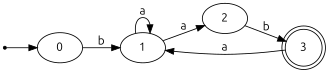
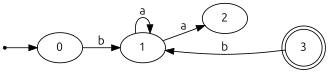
(262, 32) -> none
(225, 47) -> (225, 47)
